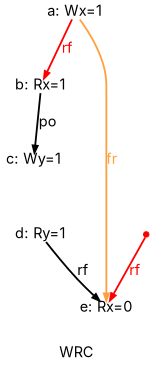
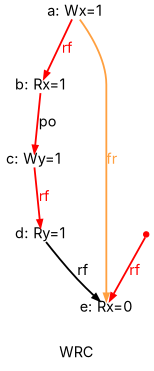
(38, 119) -> (38, 119)
none -> (37, 193)
